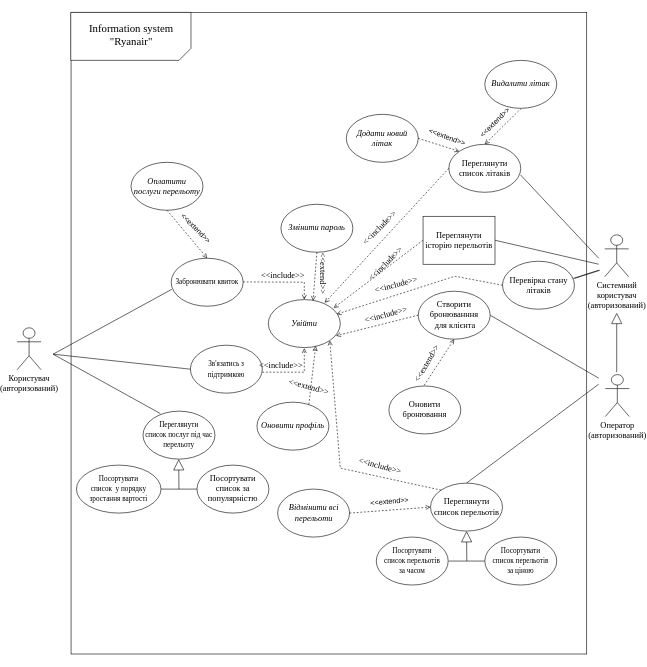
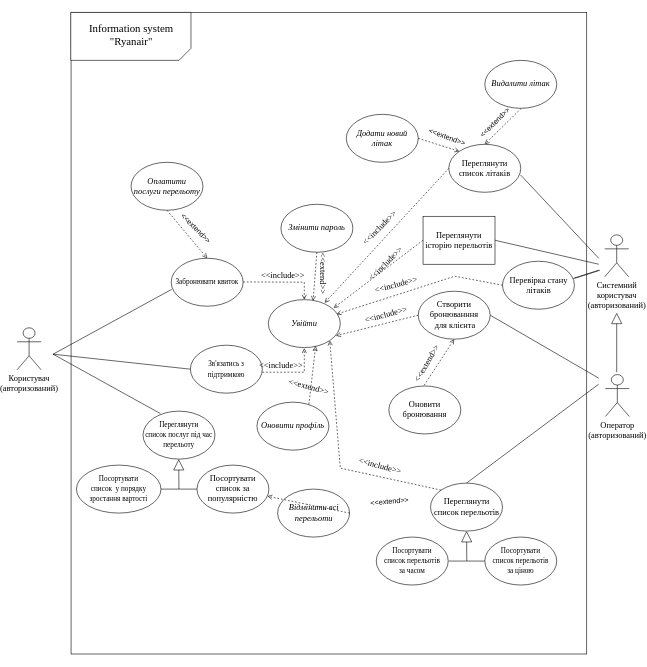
(389, 510) -> (309, 505)
